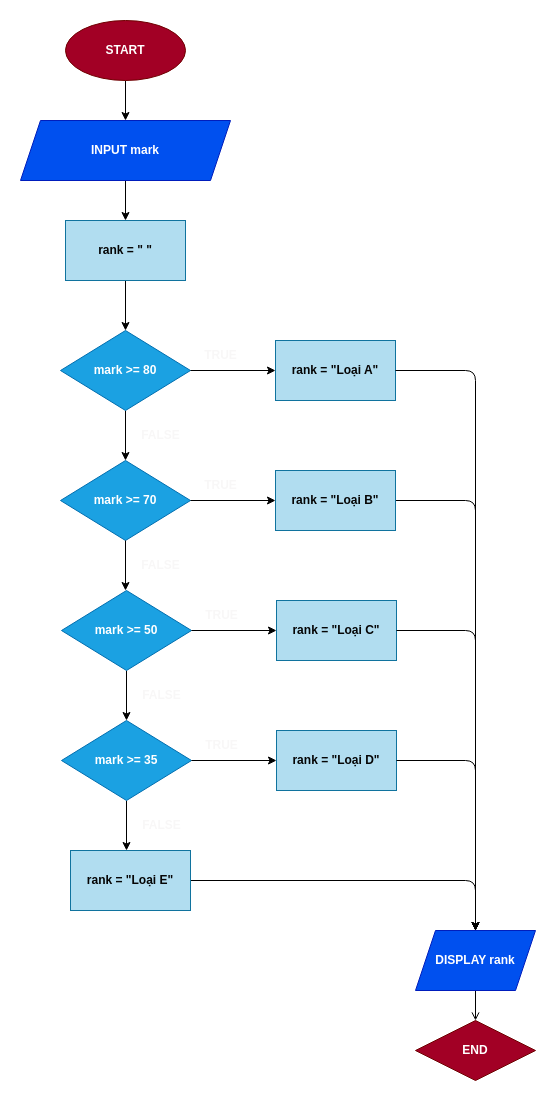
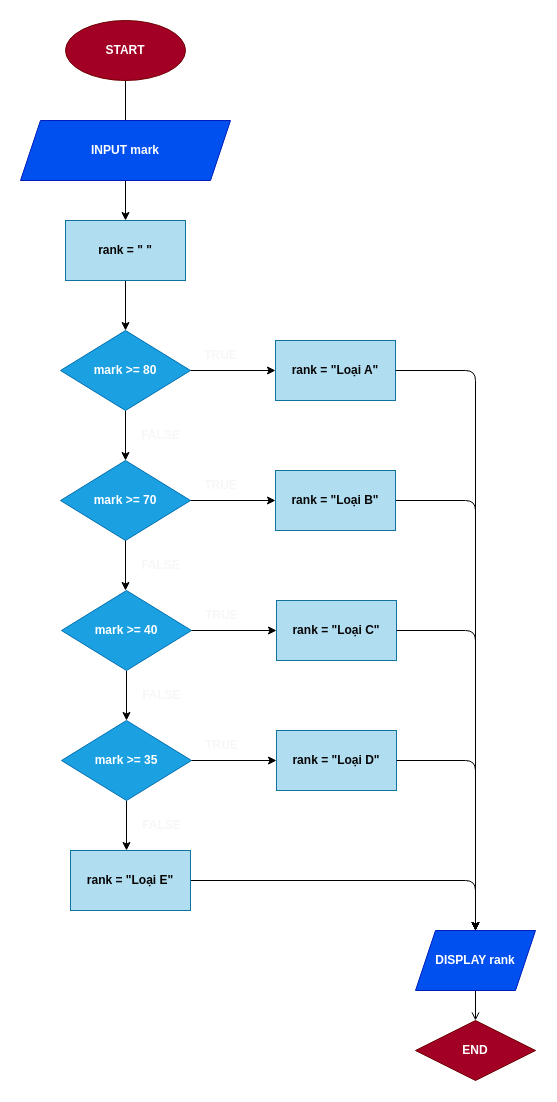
(126, 112) -> (126, 114)
(127, 631) -> (127, 631)
